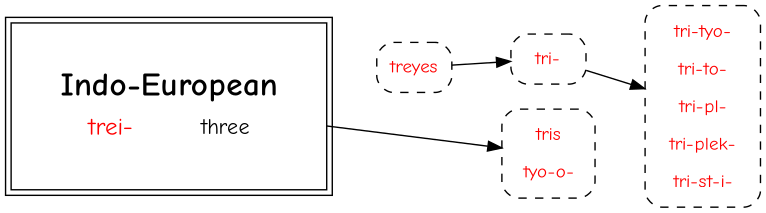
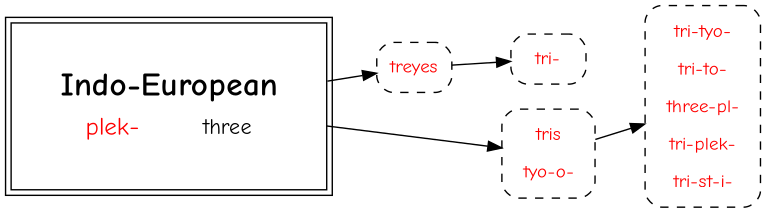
(609, 77) -> (613, 134)
none -> (345, 78)
(703, 106) -> (703, 106)
(111, 127) -> (113, 127)
